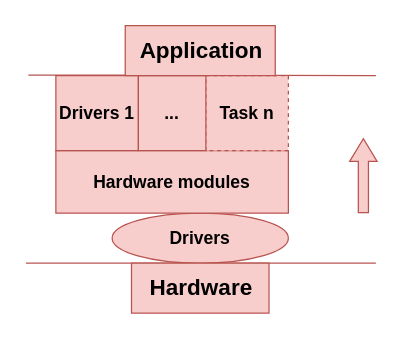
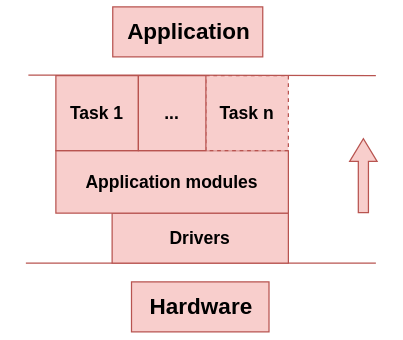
(200, 51) -> (188, 32)
(97, 113) -> (97, 113)
(172, 182) -> (172, 182)
(200, 238) -> (200, 238)
(200, 288) -> (200, 307)
